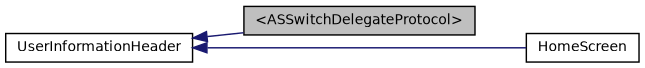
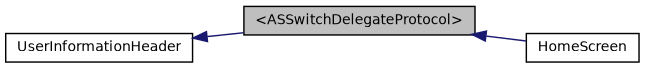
(367, 48) -> (506, 39)
